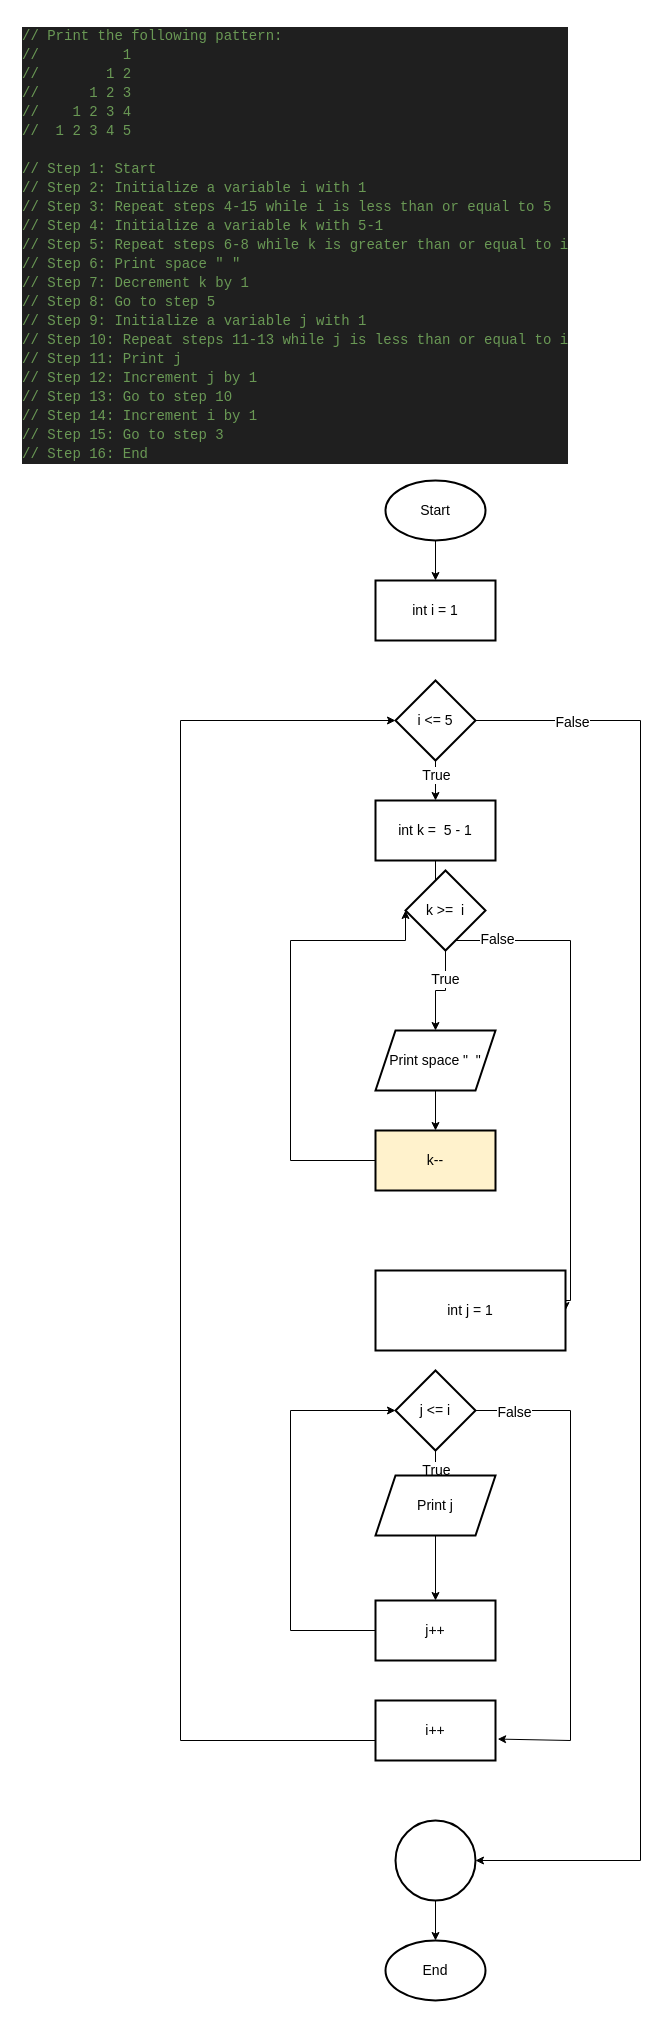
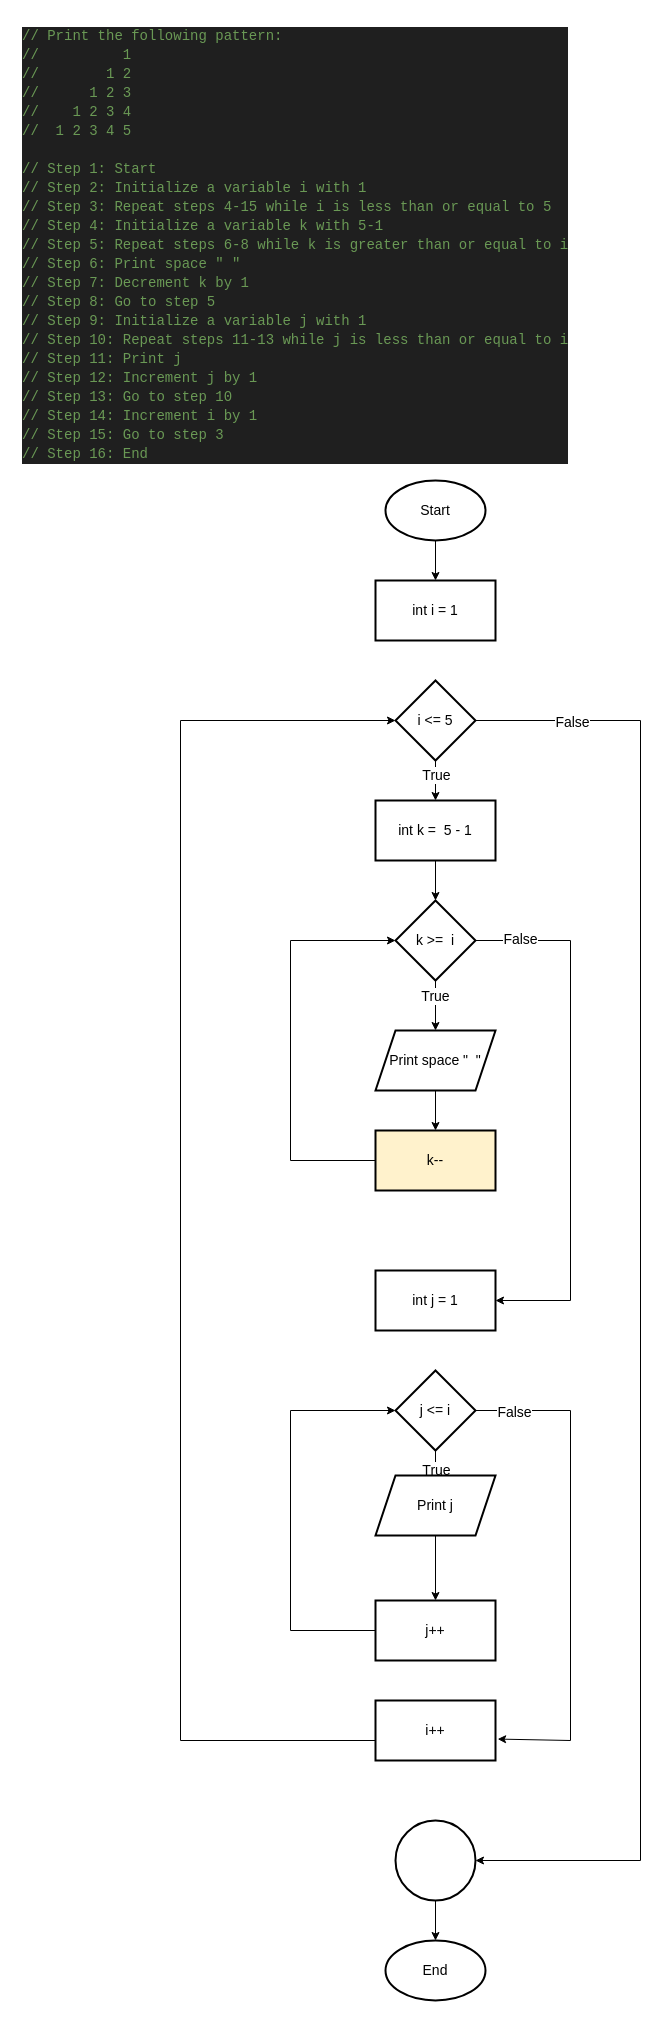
(446, 911) -> (436, 941)
(471, 1311) -> (436, 1301)
